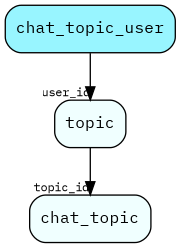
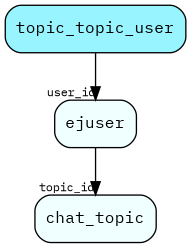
(90, 29) -> (96, 29)
(90, 124) -> (96, 124)
